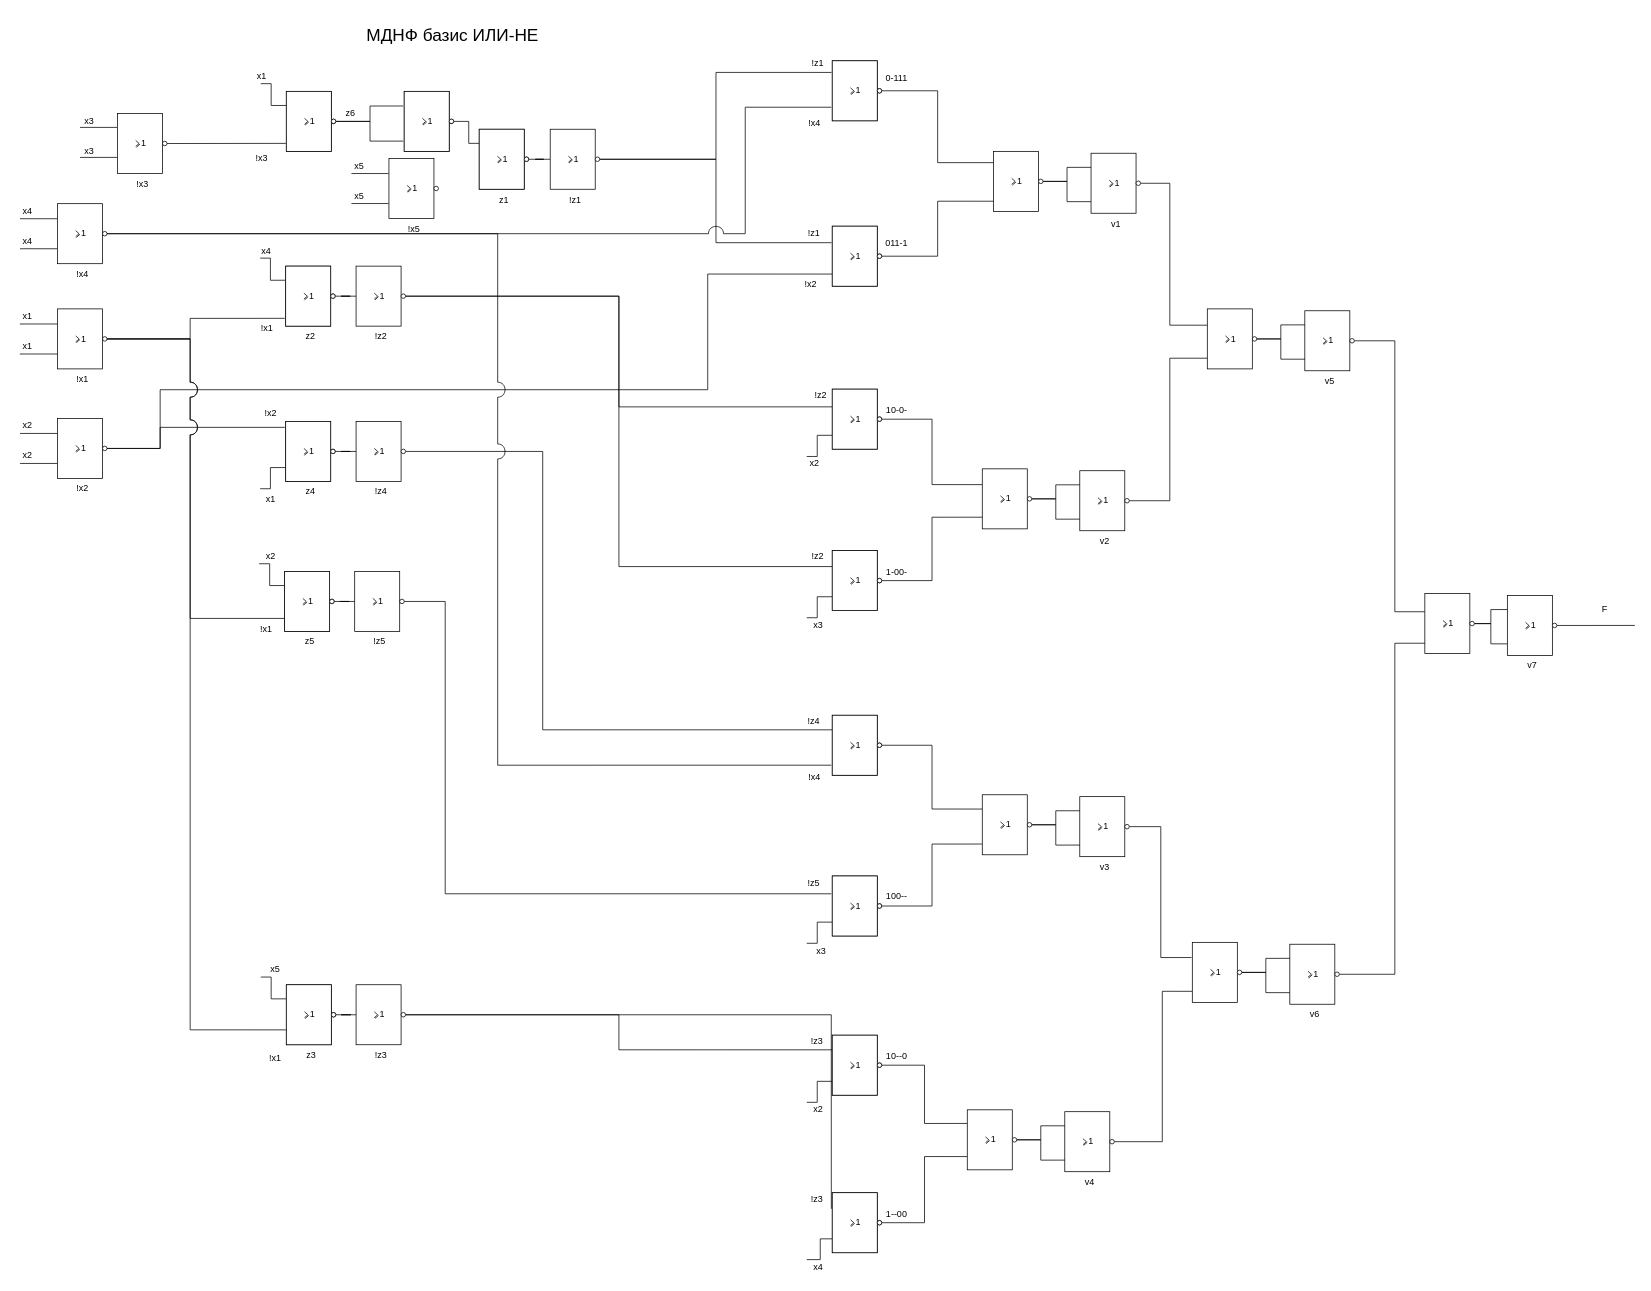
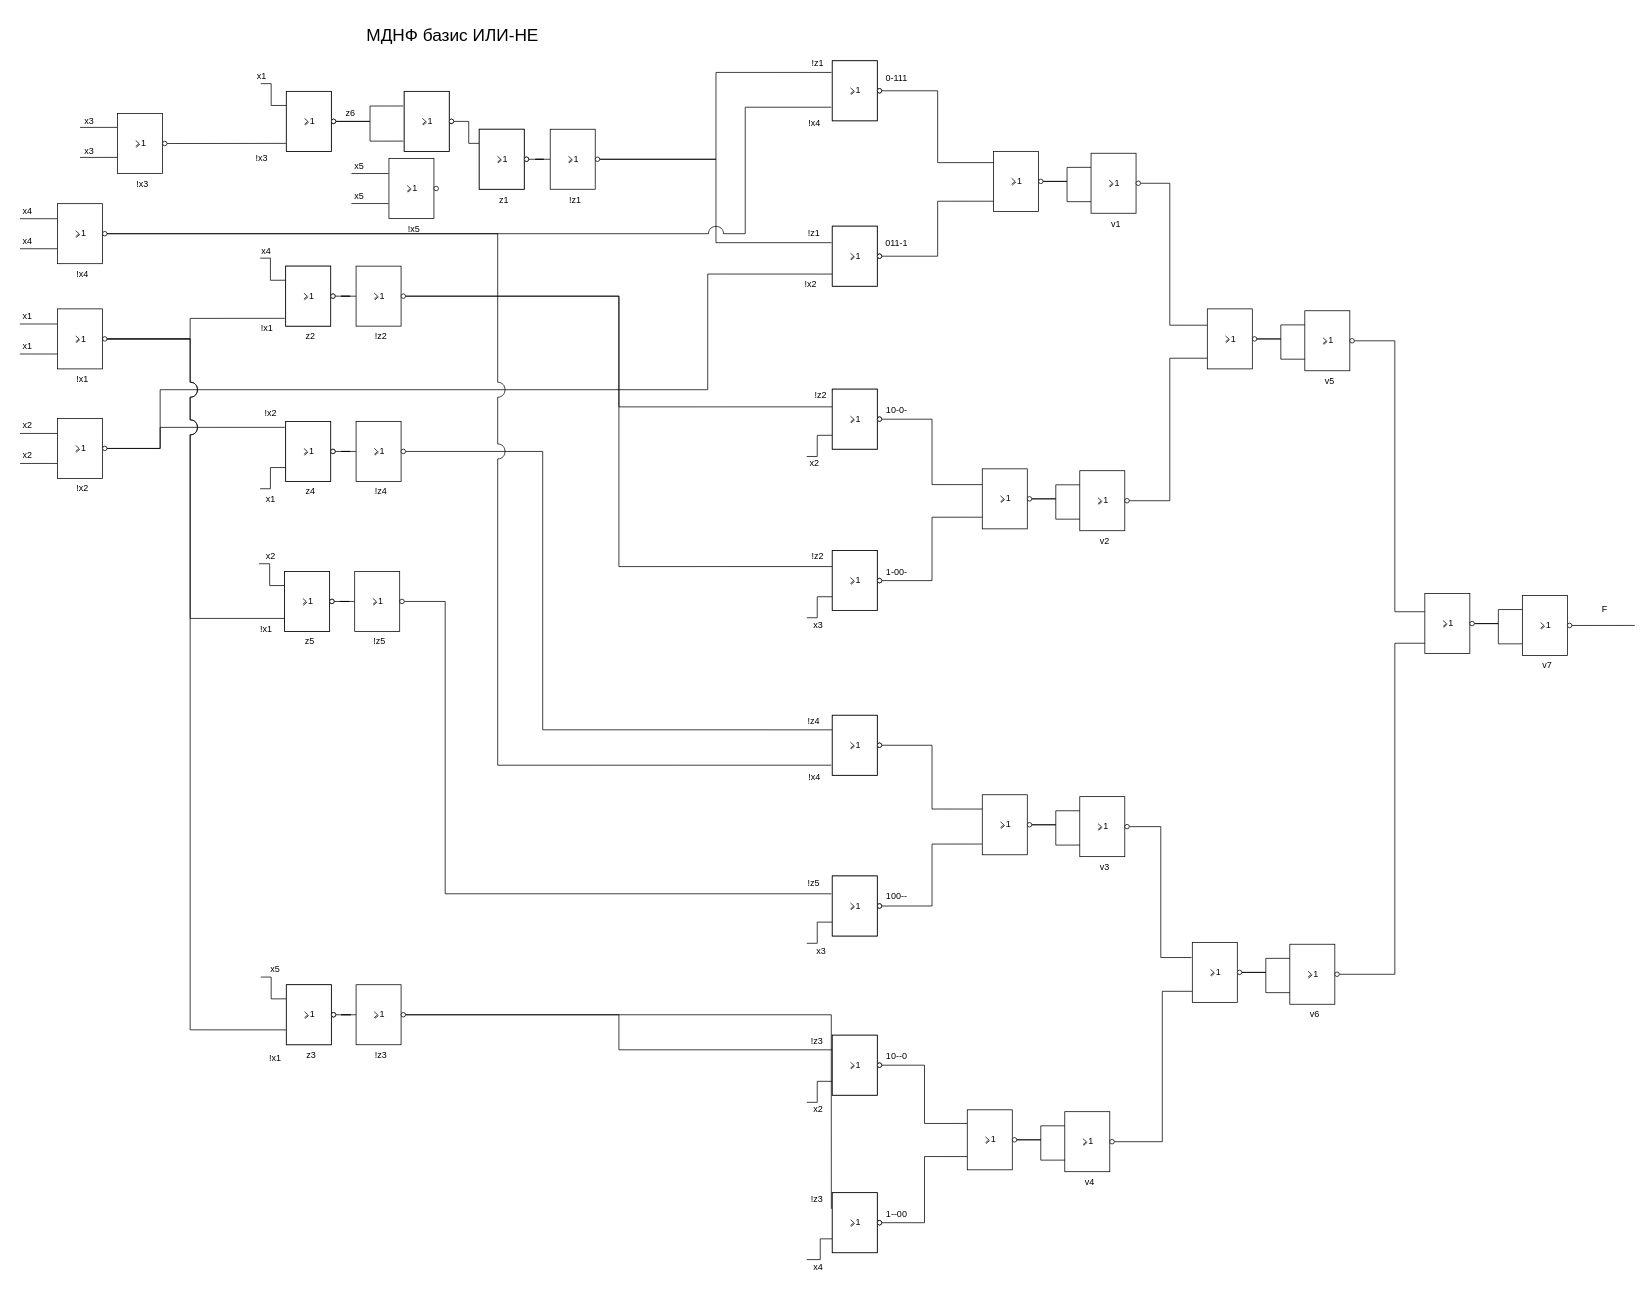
(1532, 625) -> (1547, 625)
